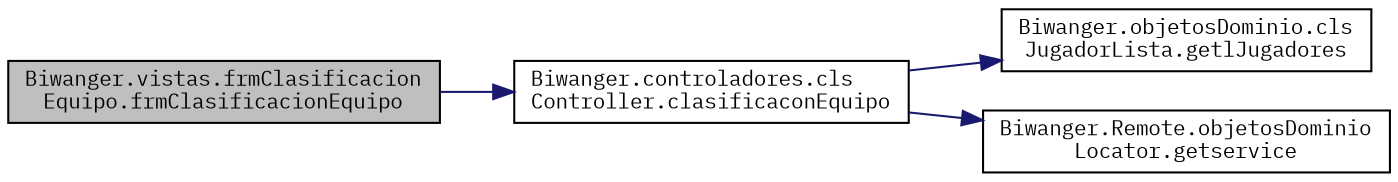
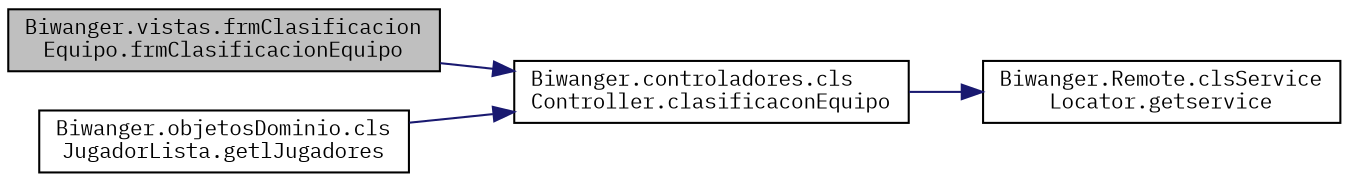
(945, 67) -> (451, 118)
(1187, 141) -> (1162, 92)
